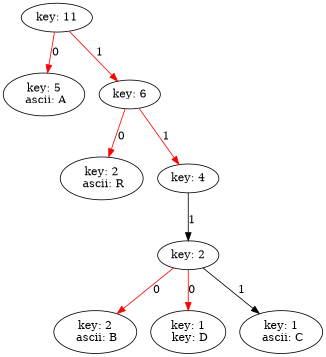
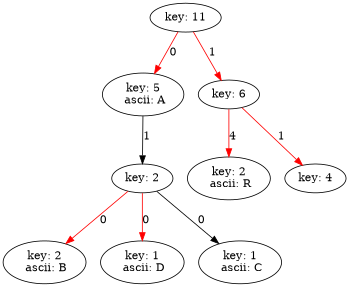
(122, 136) -> (233, 136)
(188, 213) -> (143, 136)
(242, 290) -> (202, 220)
(188, 332) -> (142, 262)
